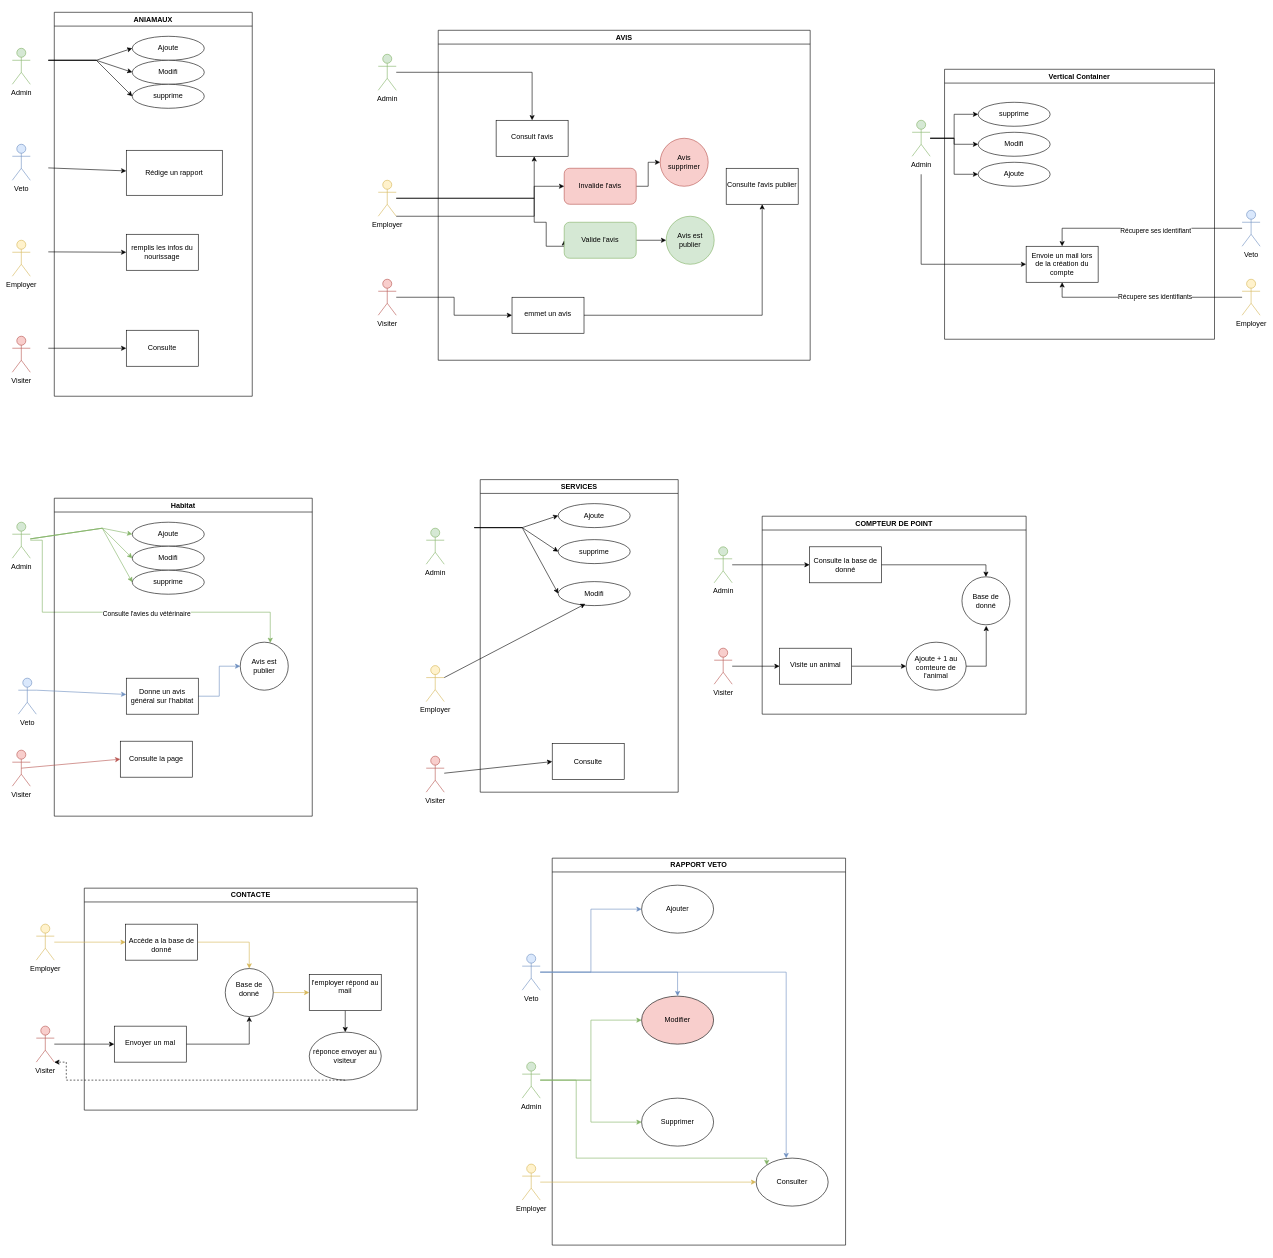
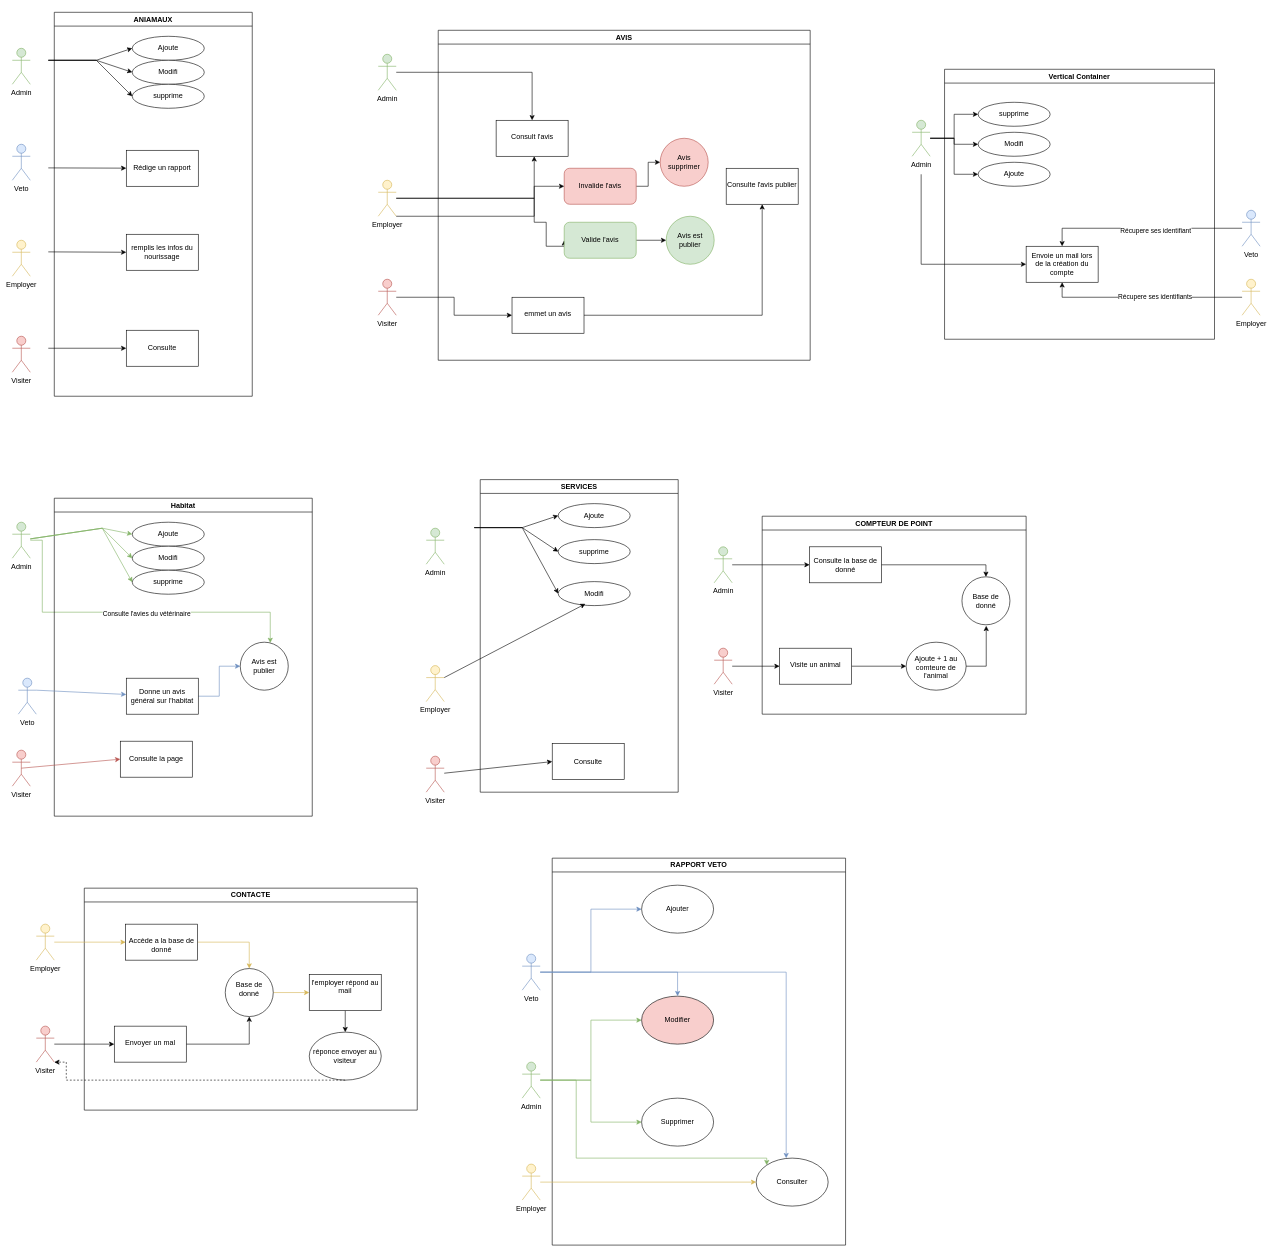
(174, 173) -> (162, 168)
